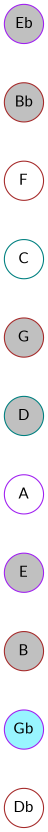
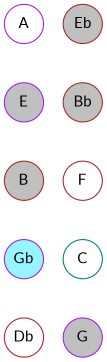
(24, 24) -> (83, 24)
(24, 338) -> (83, 338)
(24, 416) -> none
